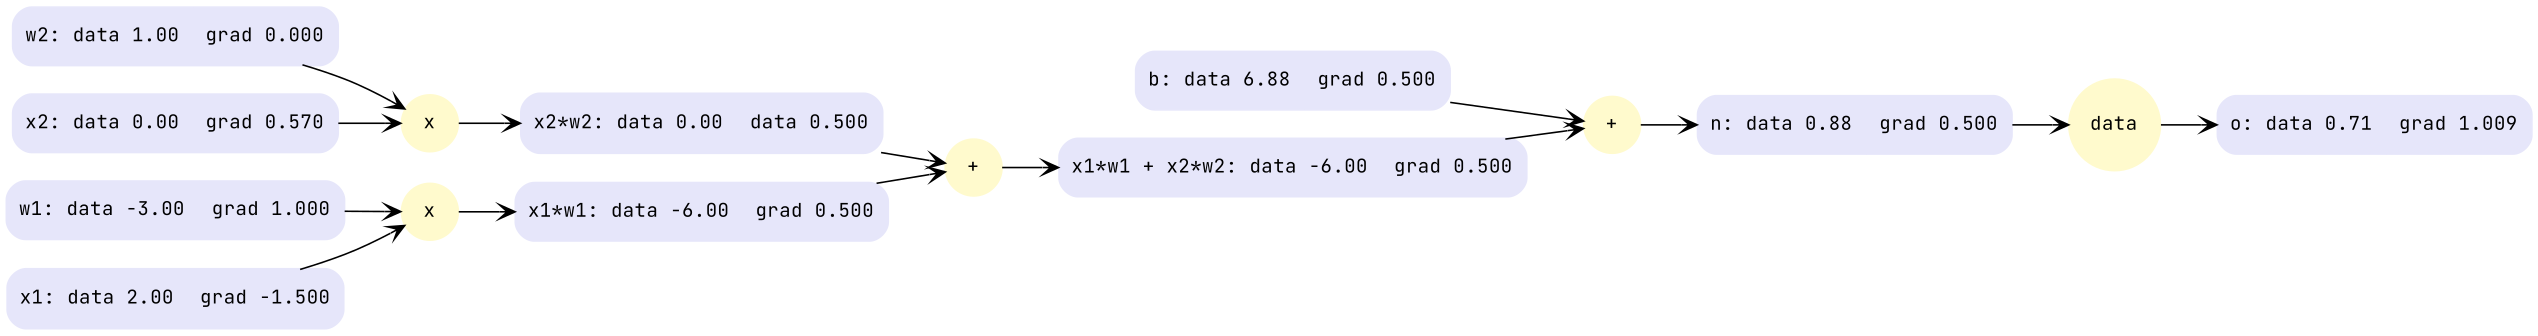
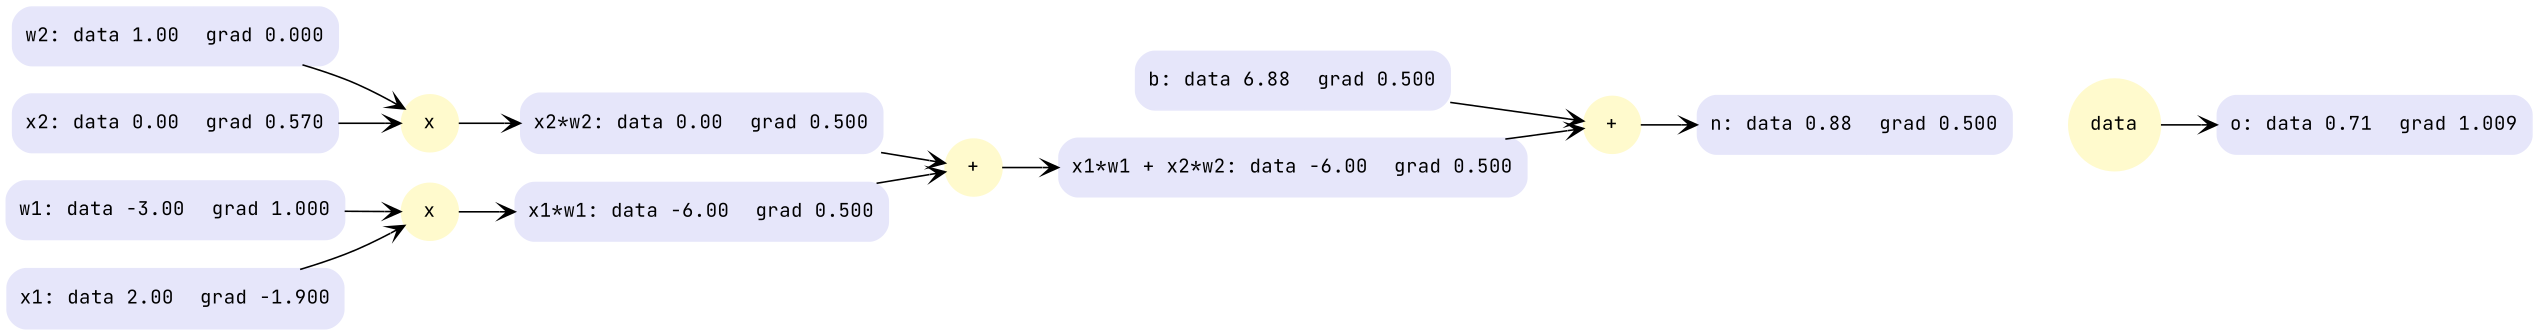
(810, 122) -> (810, 122)
(2033, 125) -> none
(266, 298) -> (266, 298)
